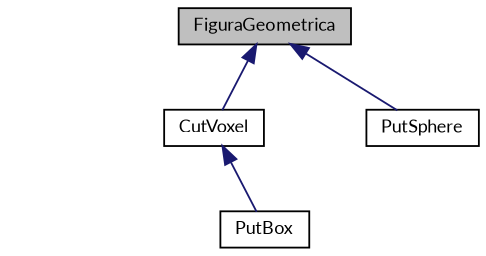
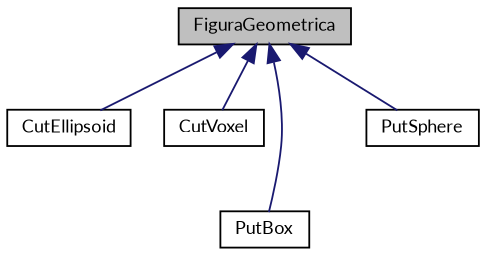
none -> (69, 128)
(244, 187) -> (282, 137)
